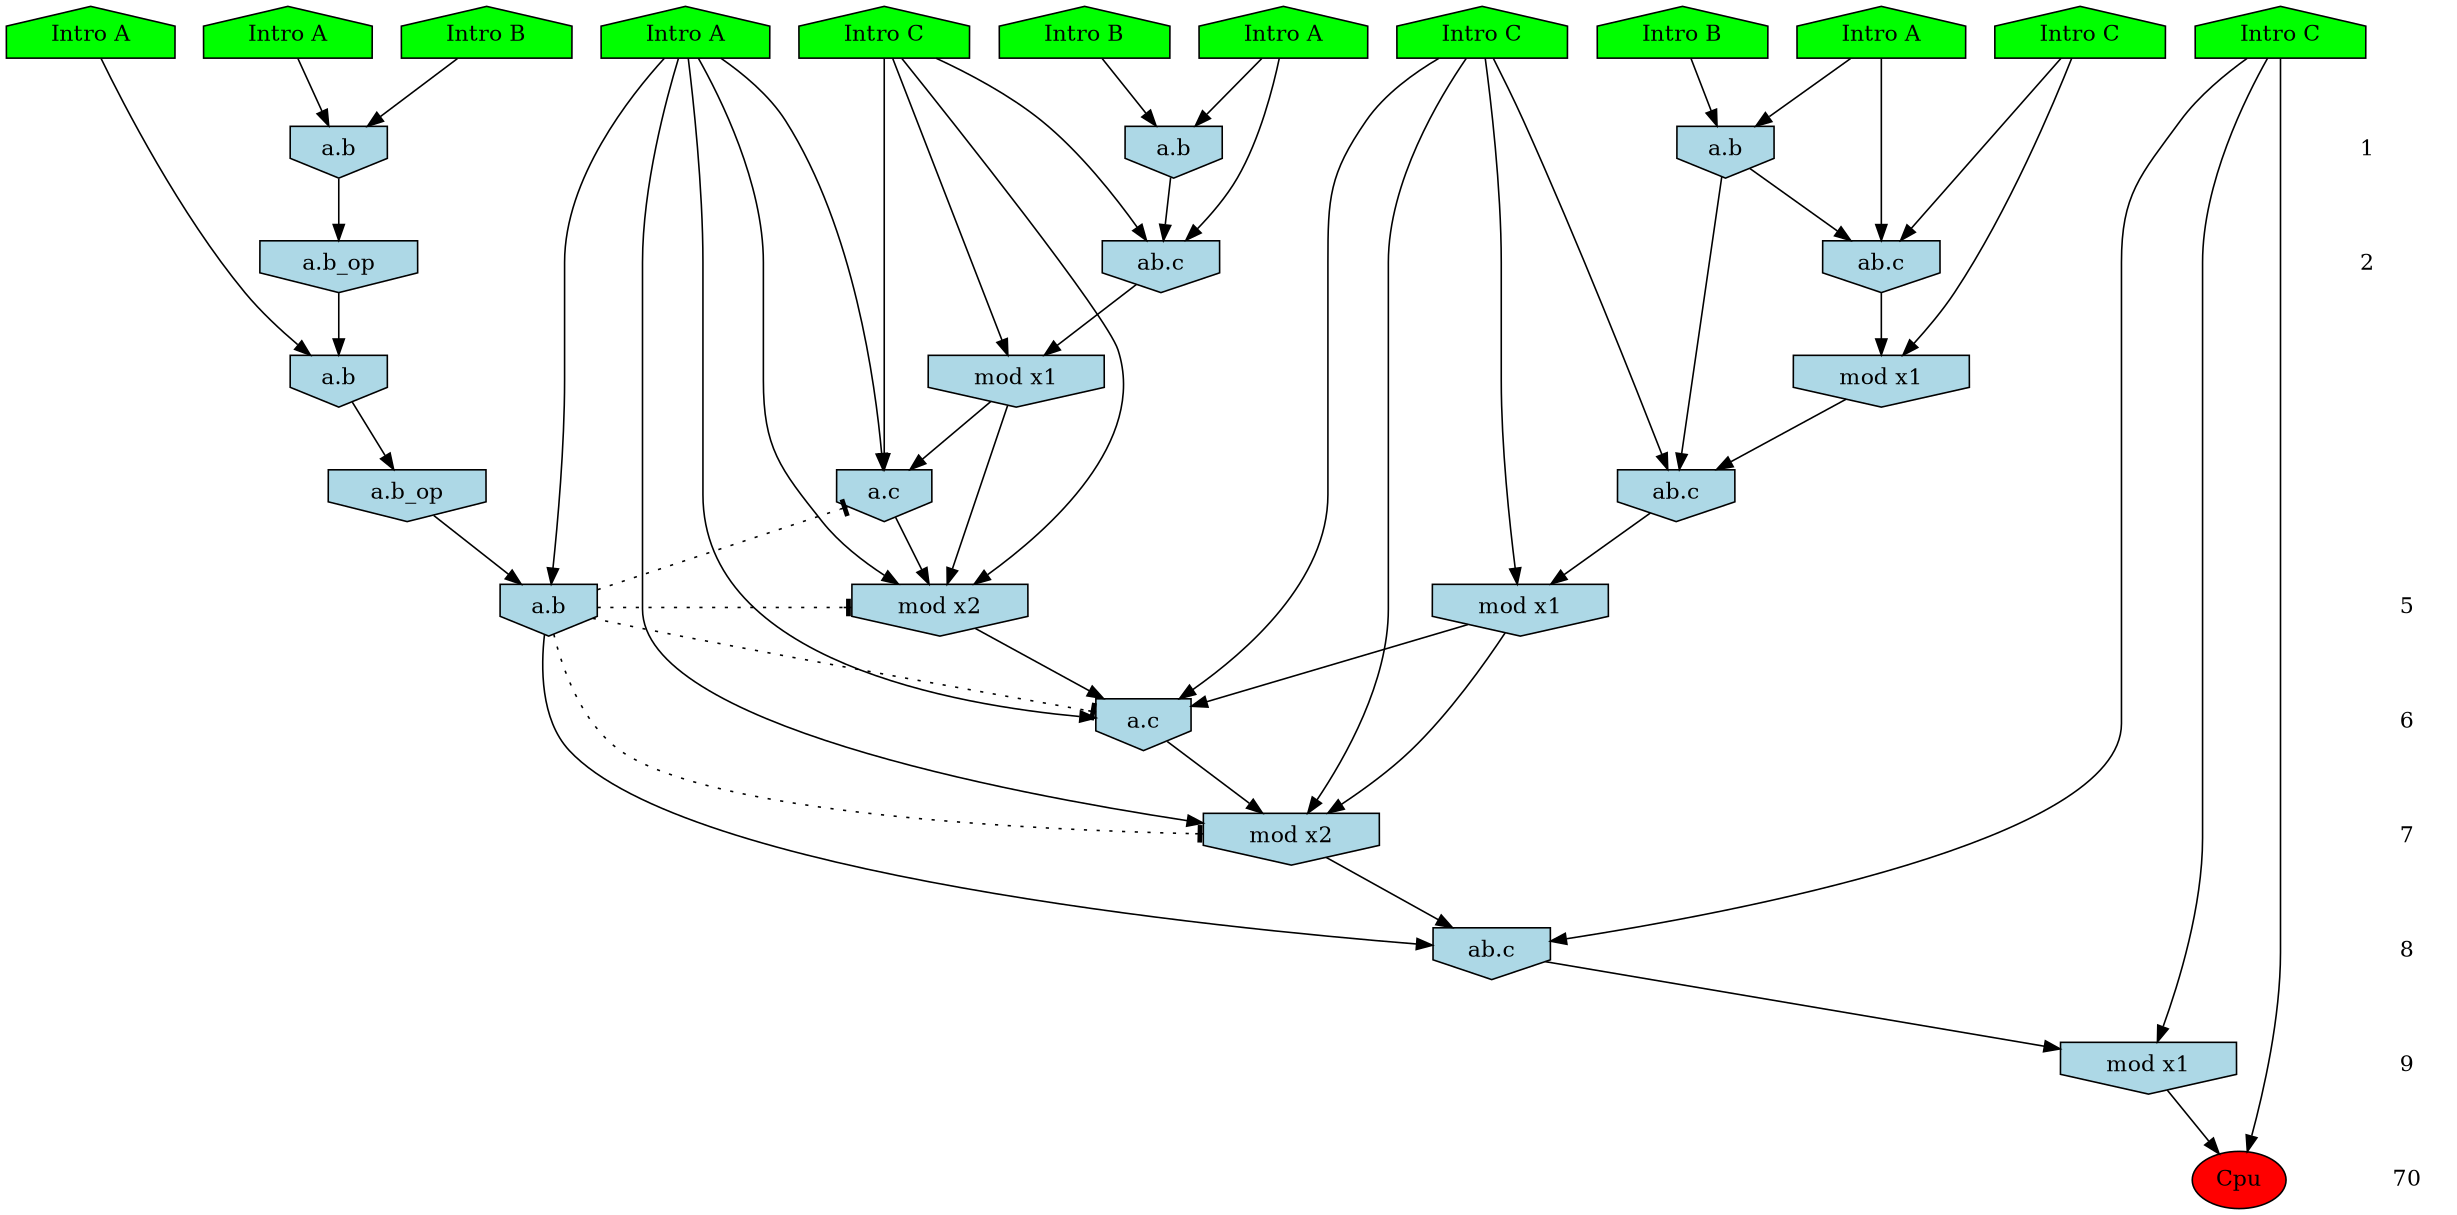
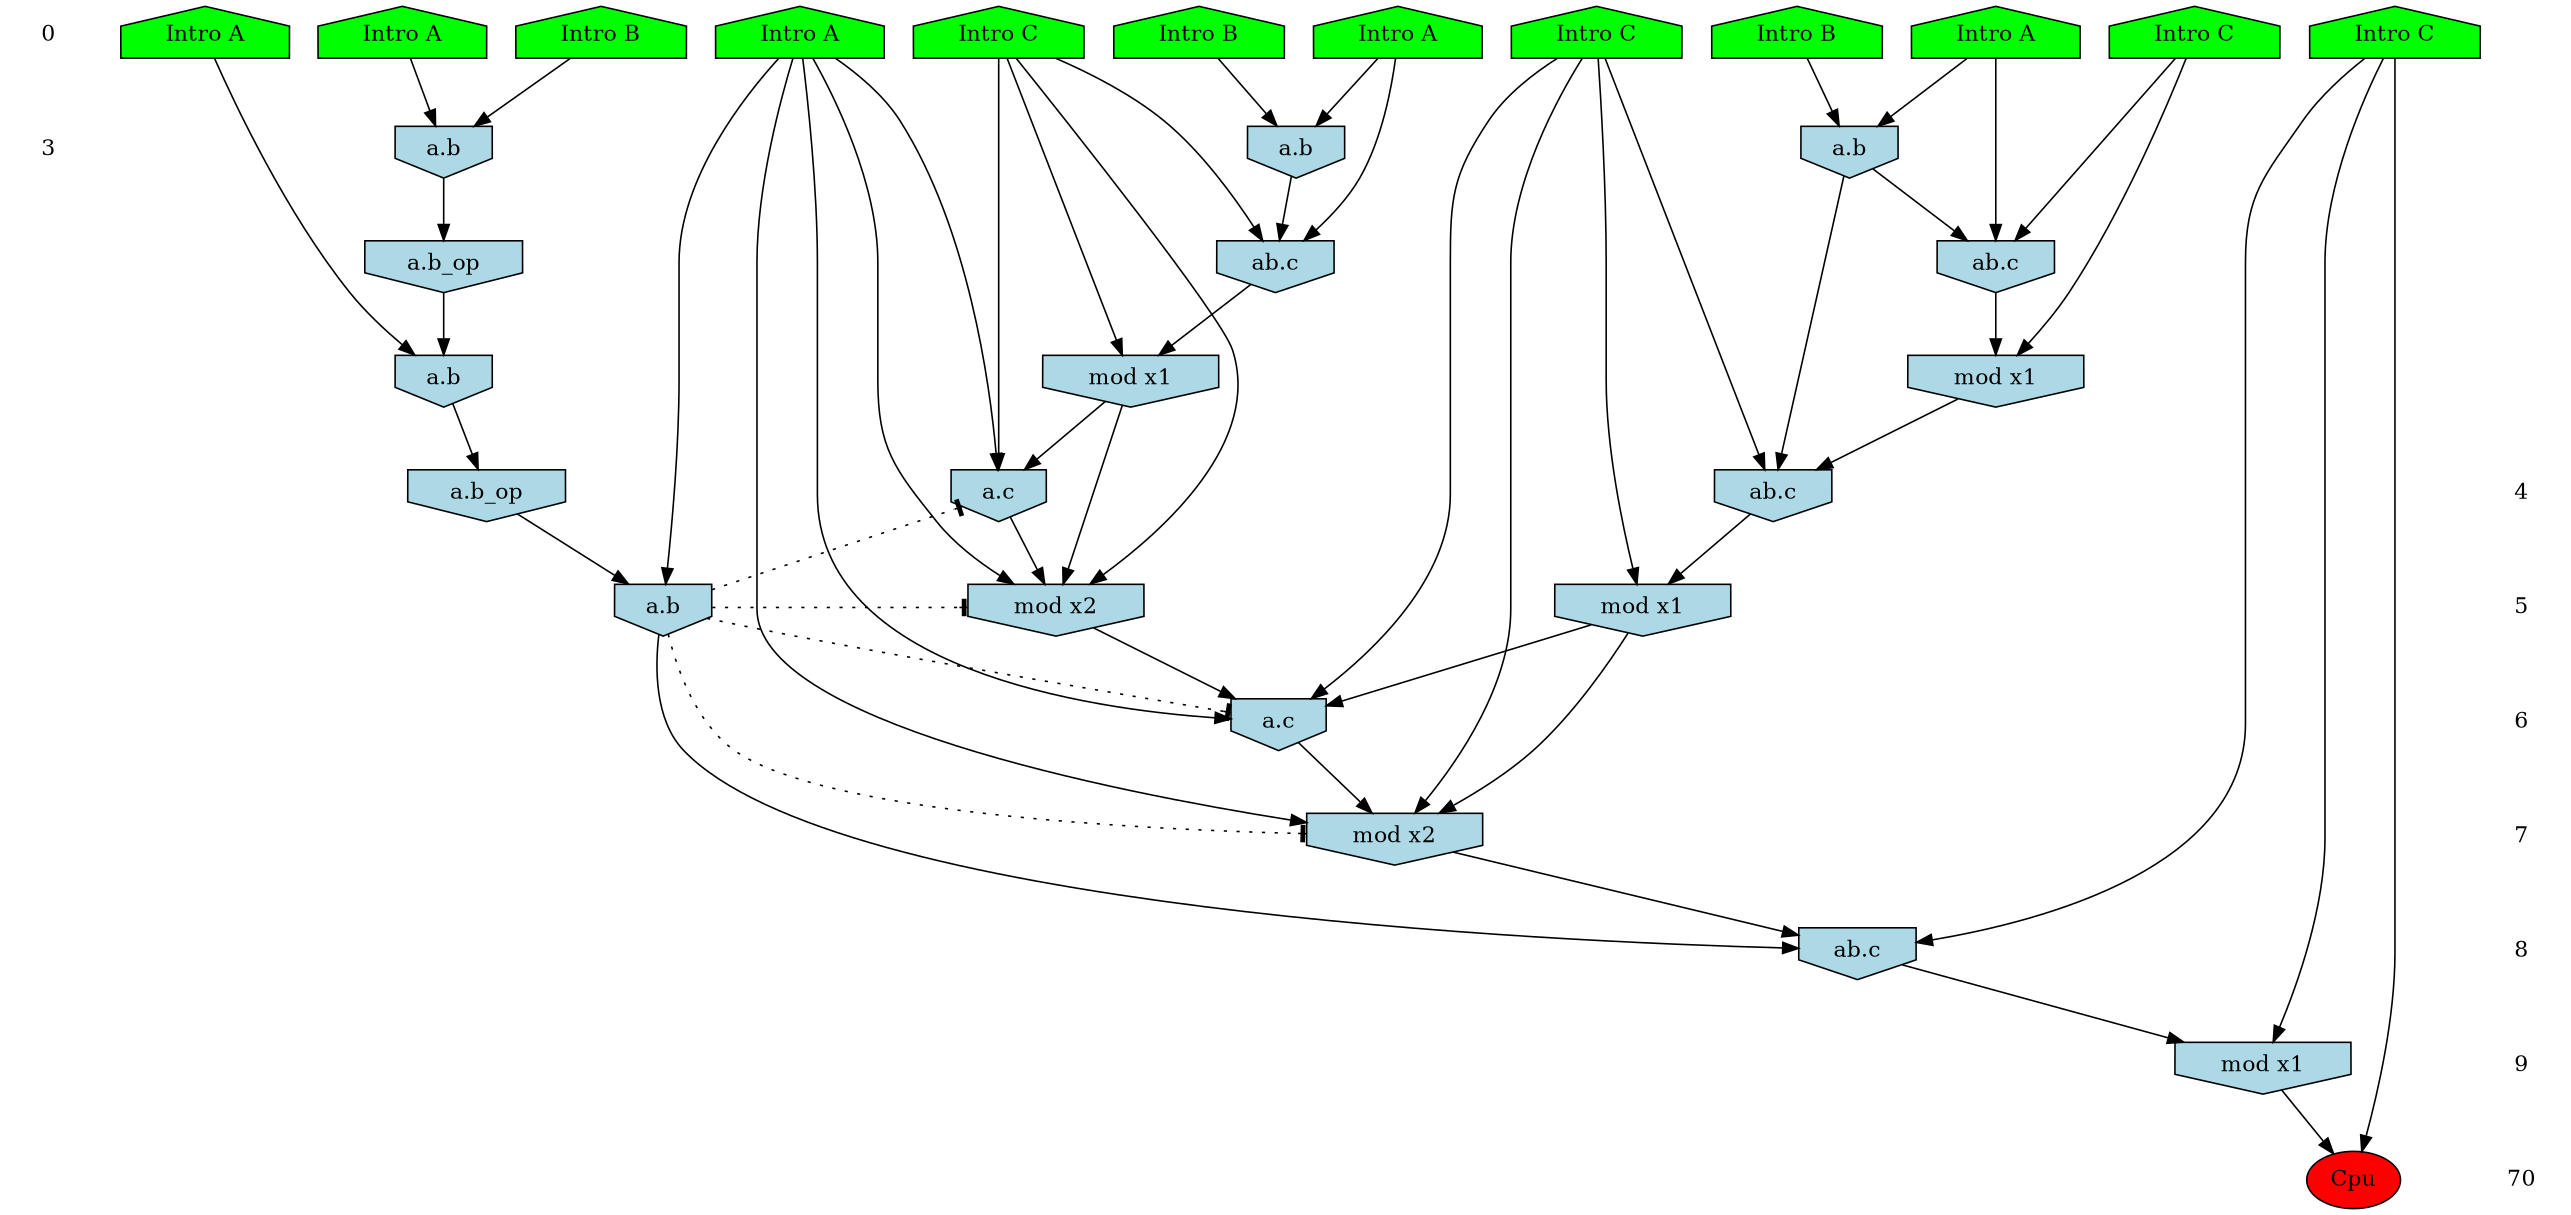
none -> (49, 35)
(2368, 149) -> (49, 149)
(2368, 264) -> none
none -> (2522, 493)
